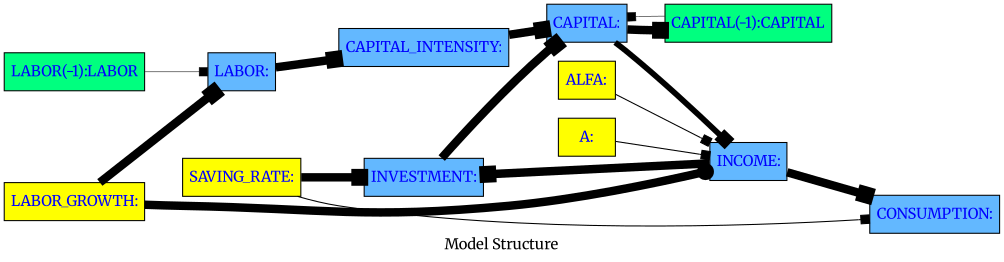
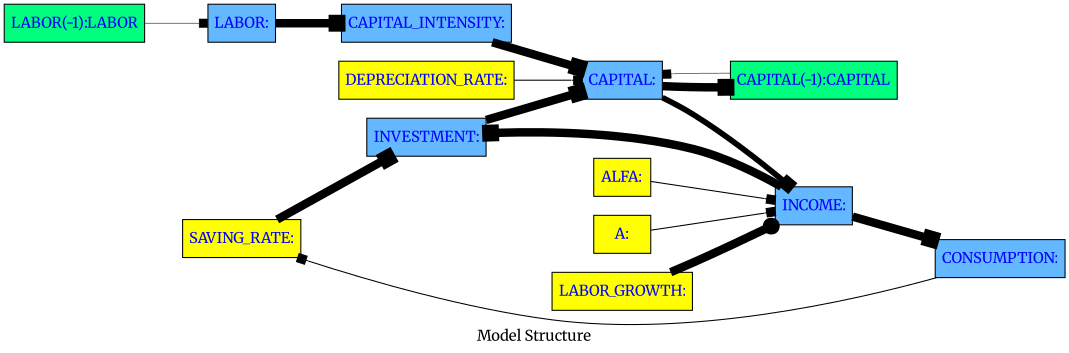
none -> (426, 80)
(154, 140) -> none
(577, 225) -> (621, 324)
